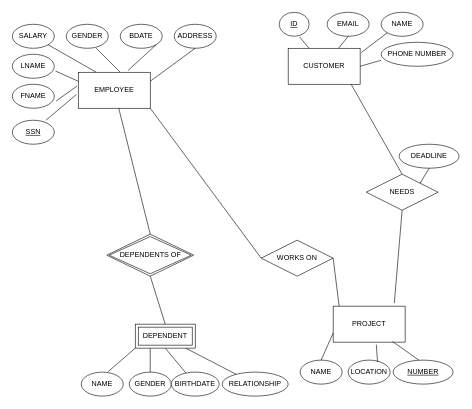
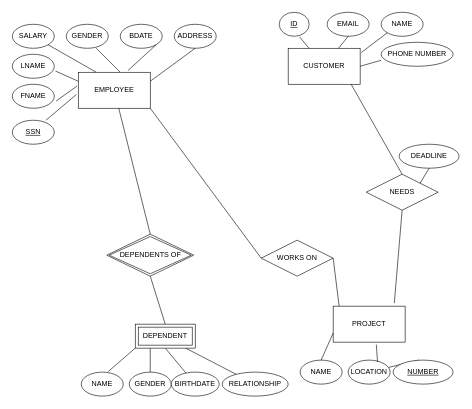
(406, 351) -> (394, 366)
